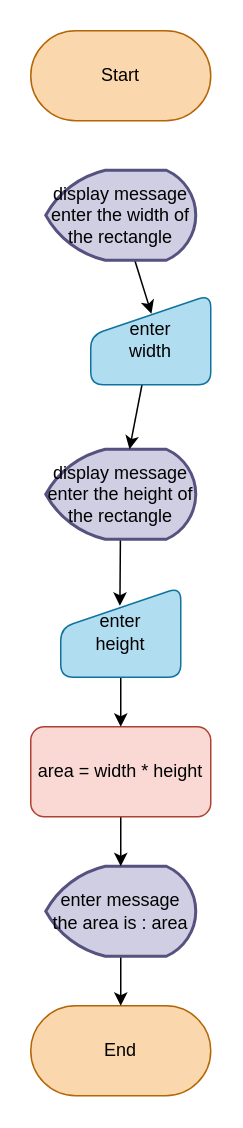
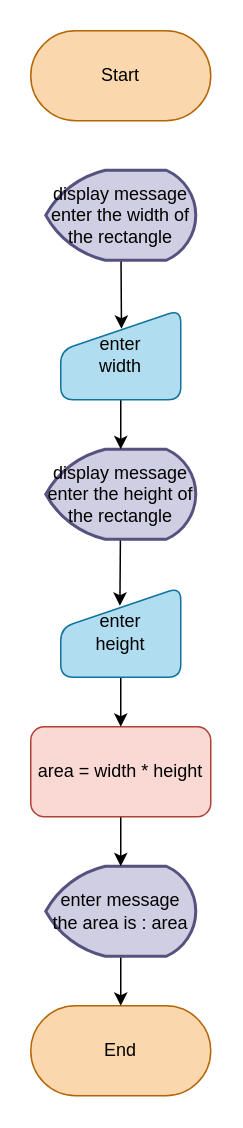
(151, 340) -> (121, 355)
